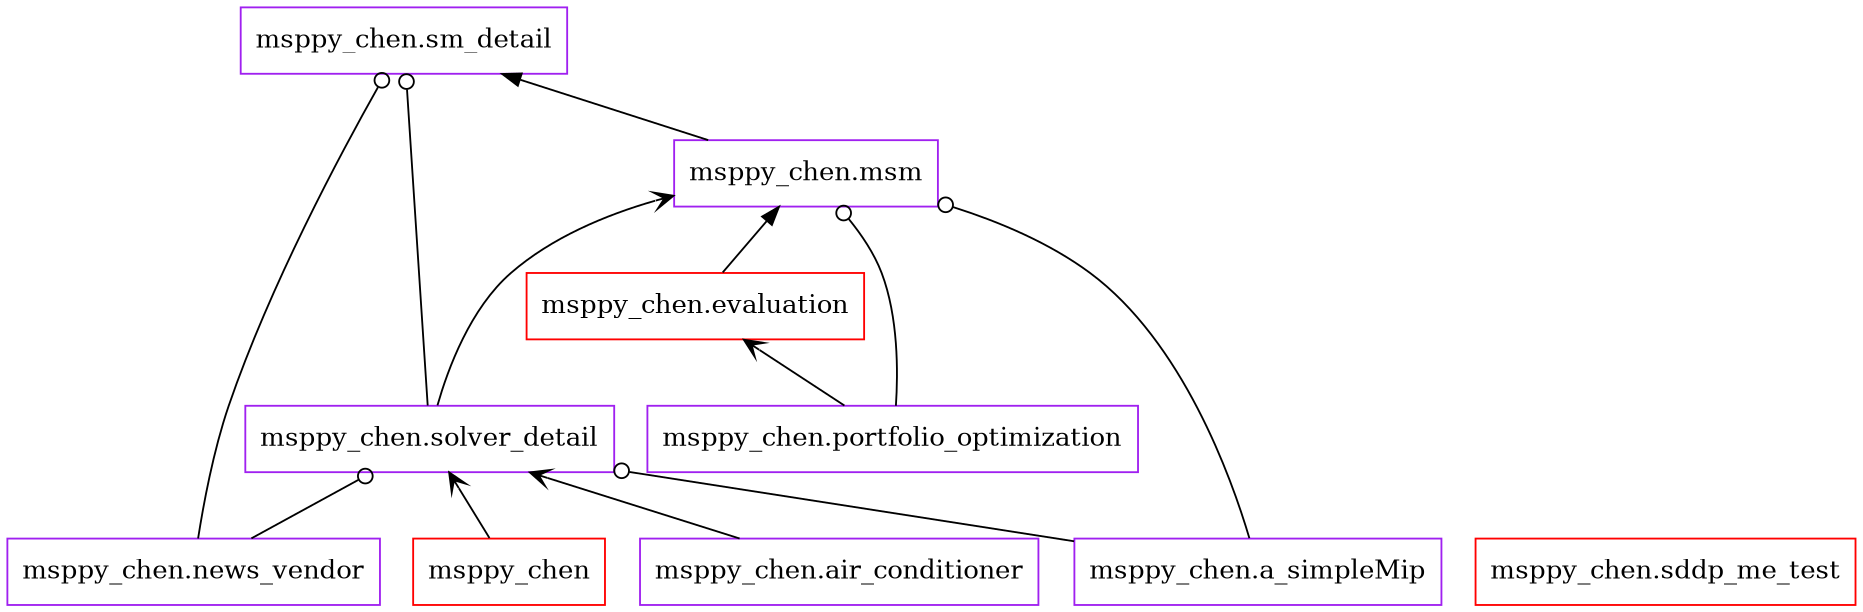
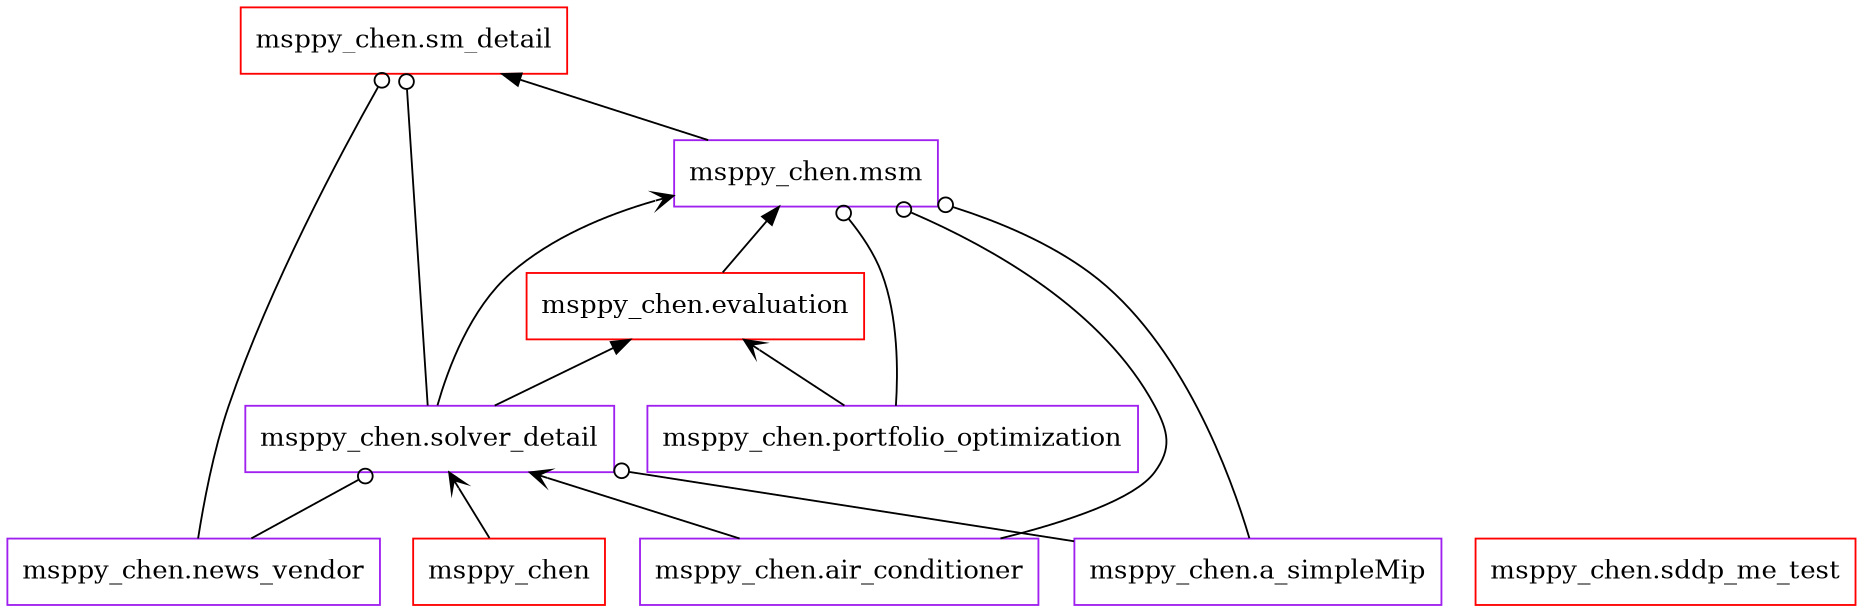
(404, 41) -> (404, 41)
none -> (1134, 374)
none -> (554, 377)
